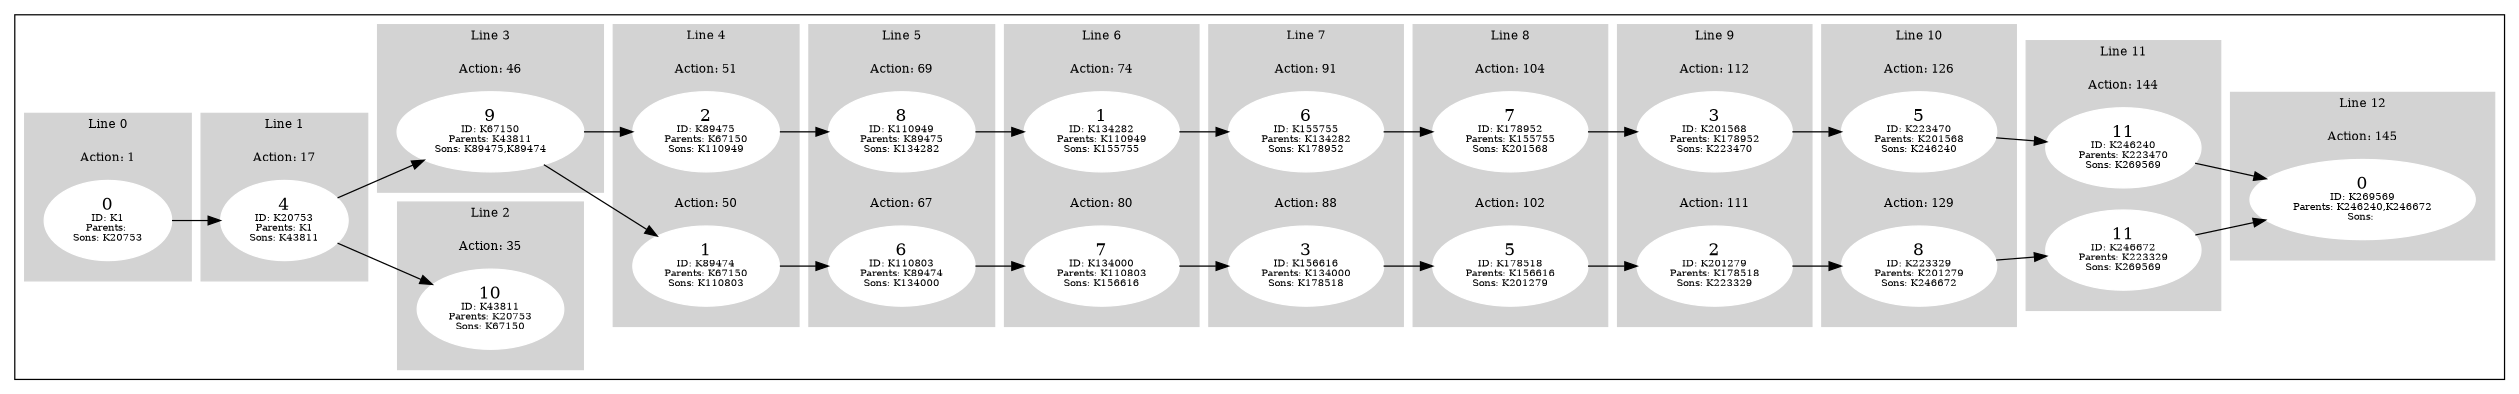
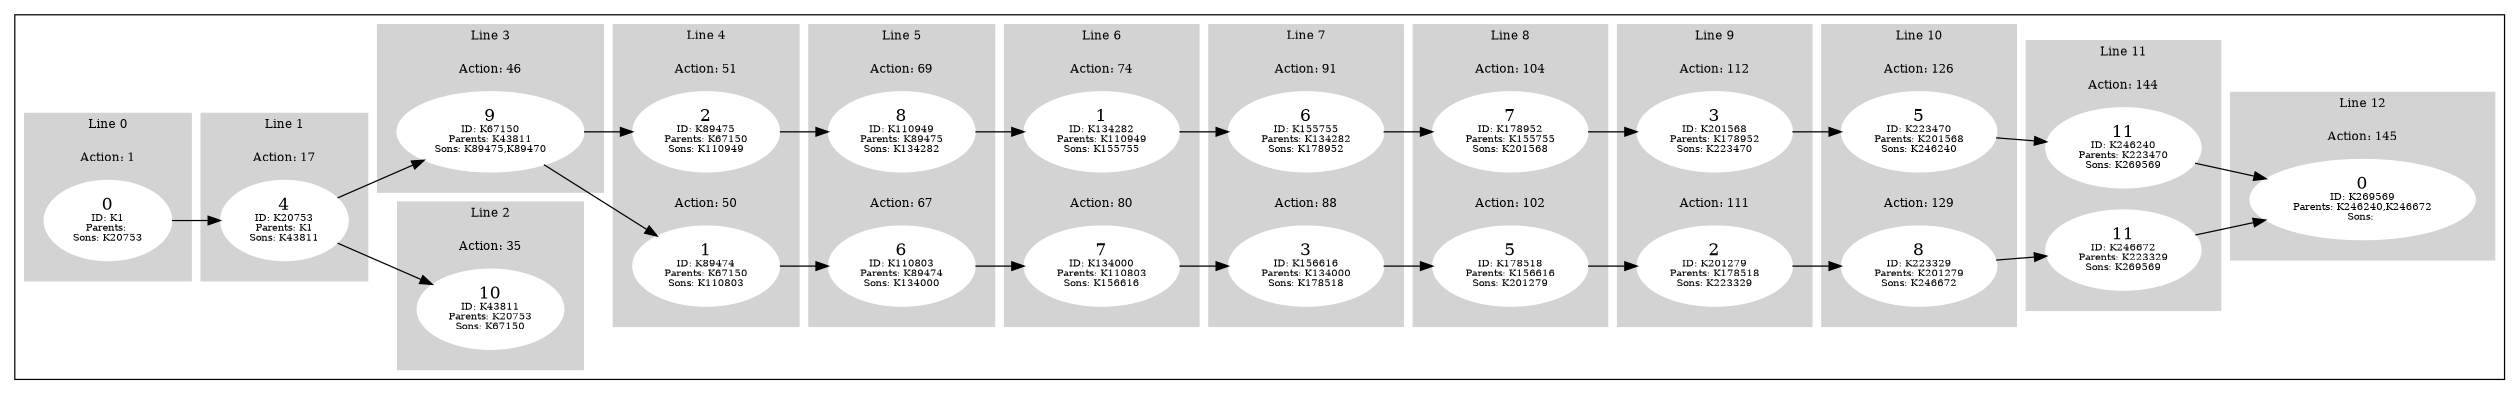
(490, 149) -> (490, 149)
